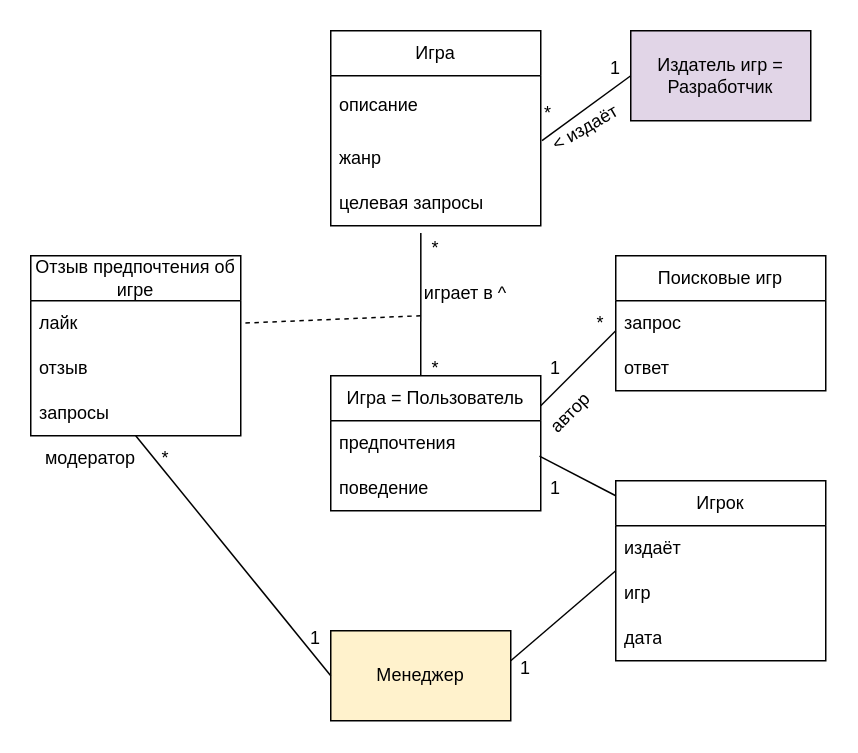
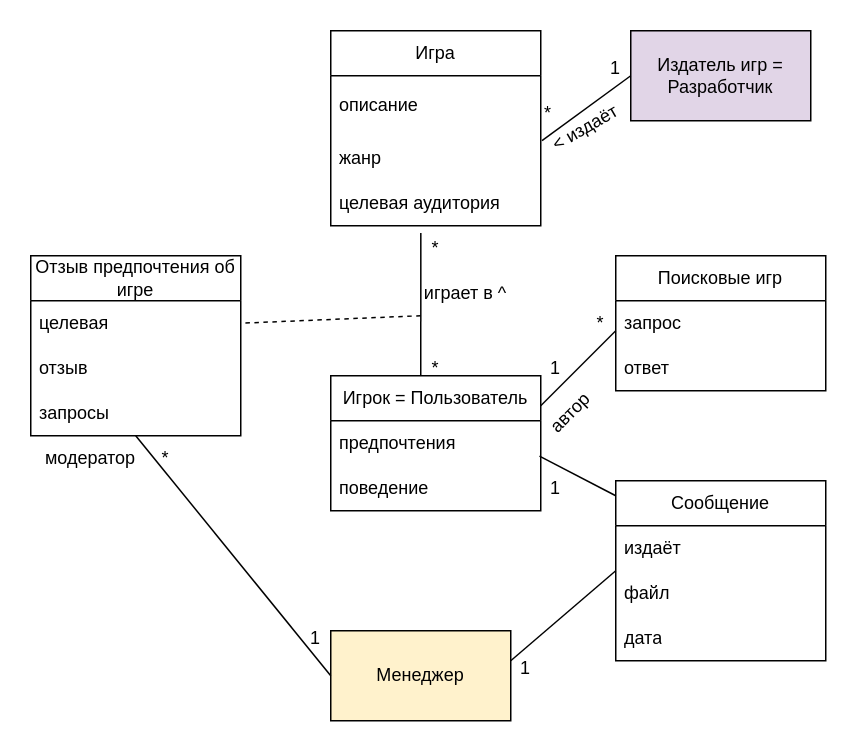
(413, 203) -> (423, 203)
(60, 323) -> (75, 323)
(436, 398) -> (436, 398)
(721, 503) -> (721, 503)
(640, 593) -> (645, 593)
